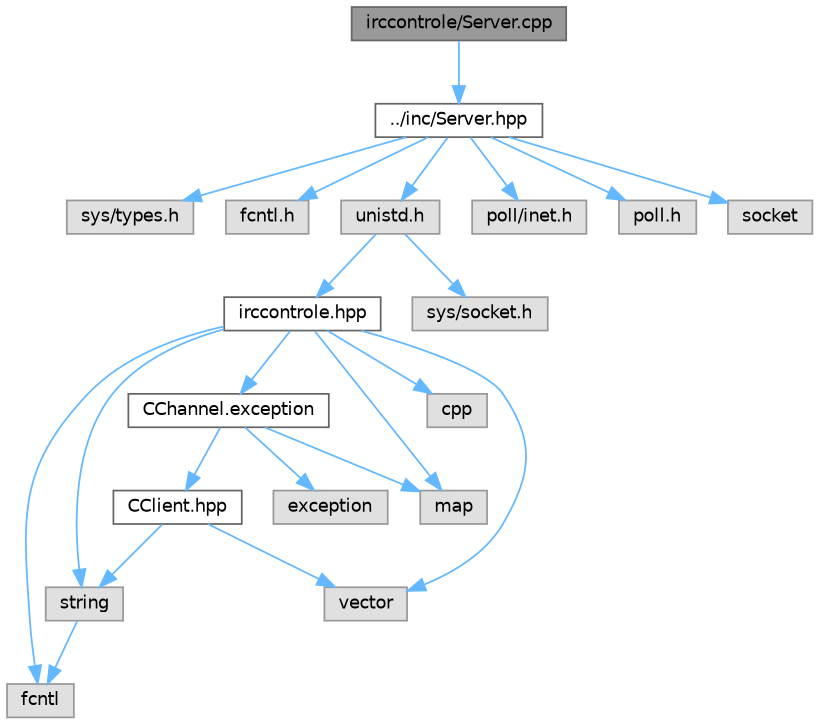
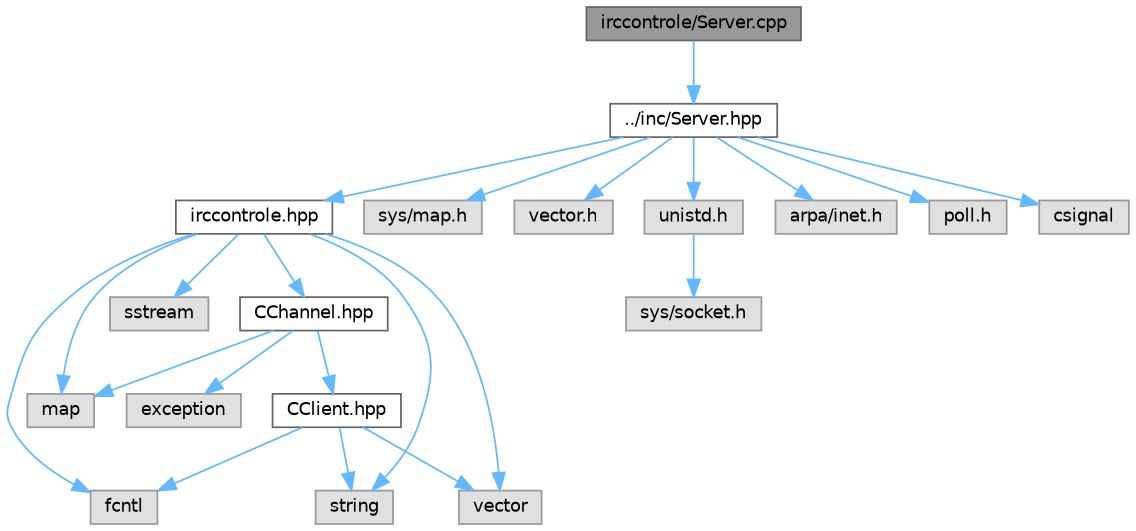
(130, 217) -> (423, 217)
(267, 217) -> (564, 217)
(529, 217) -> (836, 217)
(770, 217) -> (1084, 217)
(352, 259) -> (483, 167)
(229, 411) -> (314, 314)
(457, 411) -> (159, 314)
(66, 644) -> (239, 455)
